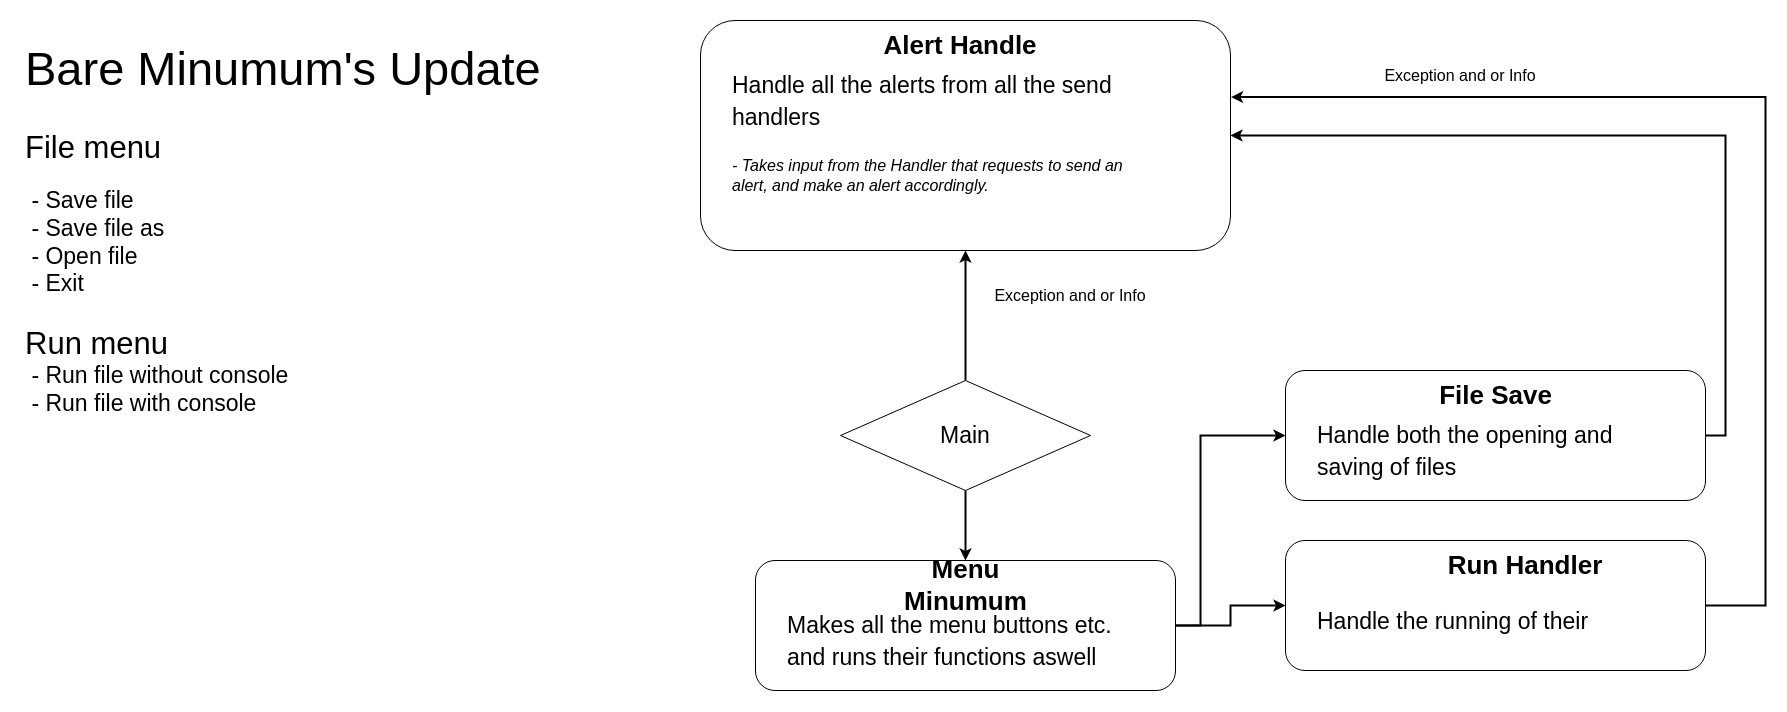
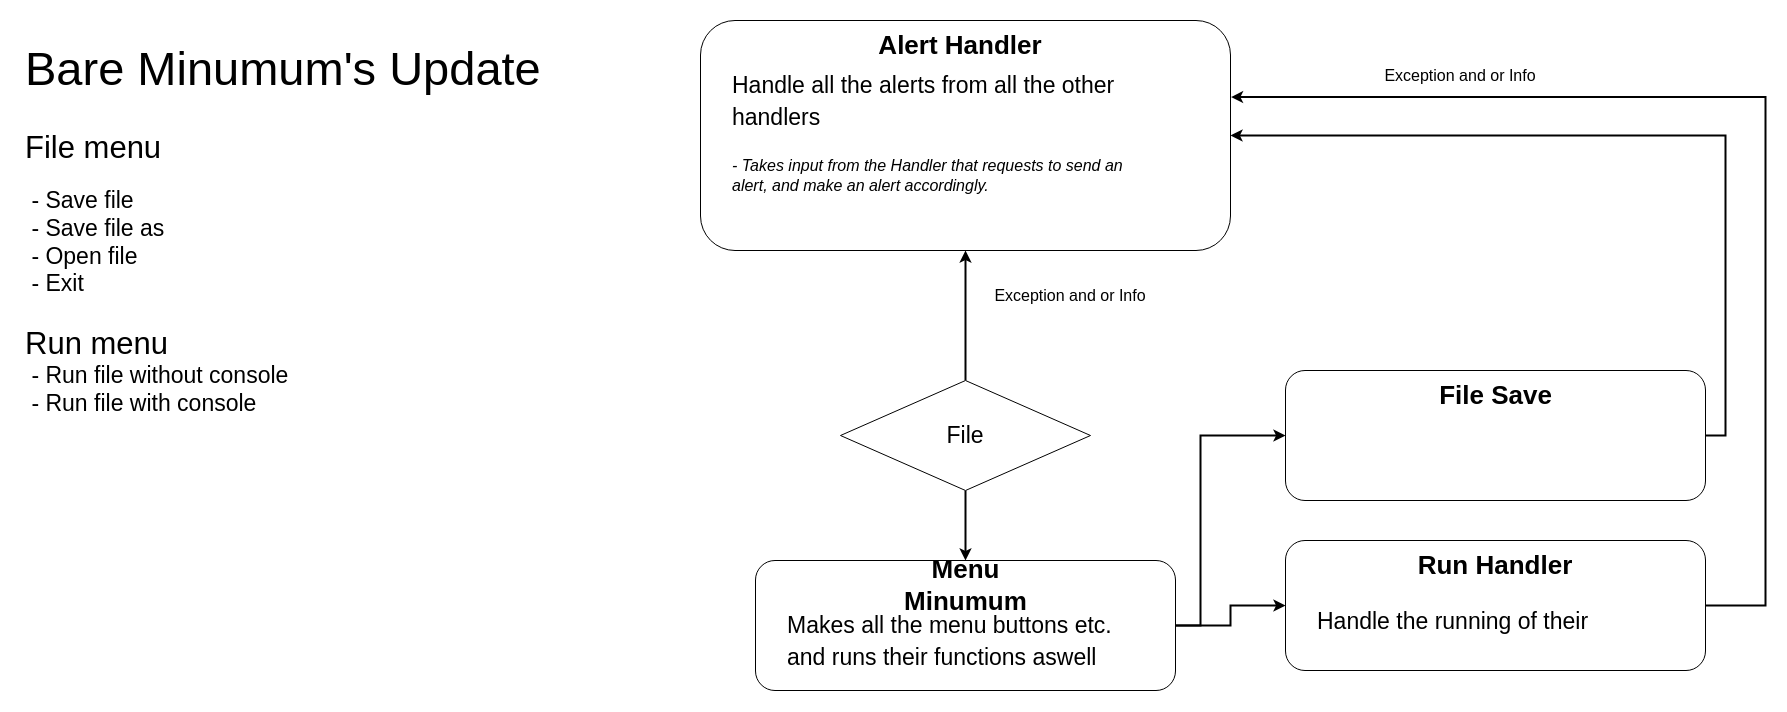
(961, 46) -> (961, 46)
(962, 101) -> (962, 101)
(966, 436) -> (966, 436)
(1496, 451) -> none
(1526, 566) -> (1496, 566)
